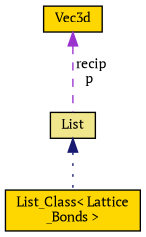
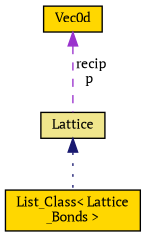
(73, 19) -> (73, 19)
(73, 125) -> (73, 125)
